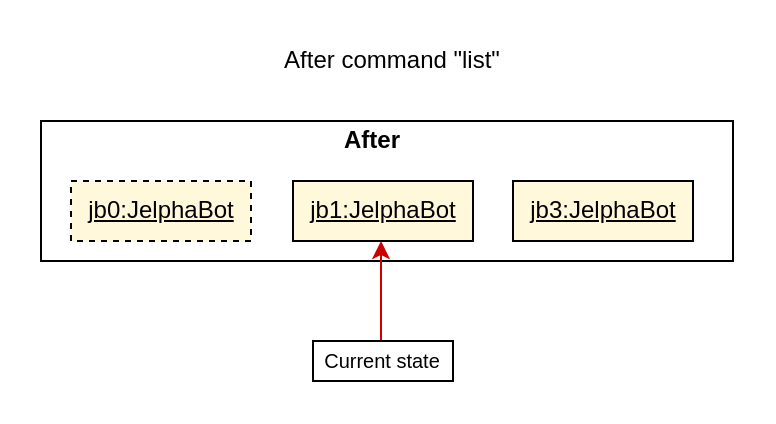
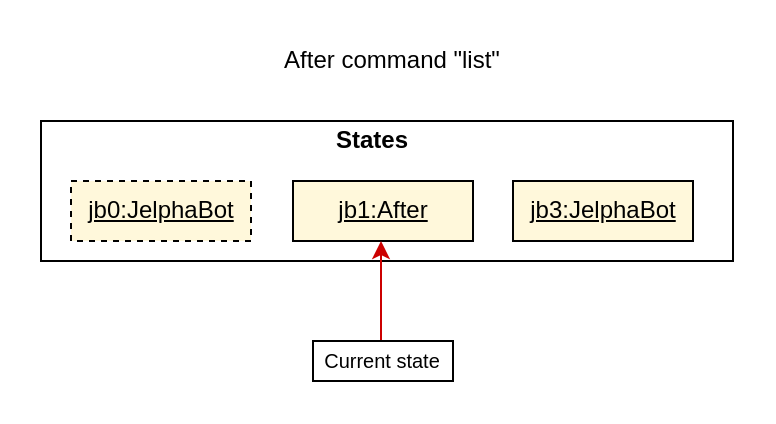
(373, 141) -> (373, 141)
(384, 211) -> (384, 211)
